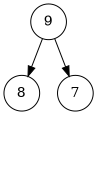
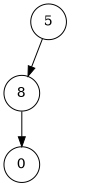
(49, 22) -> (49, 22)
(75, 93) -> none
none -> (22, 165)
